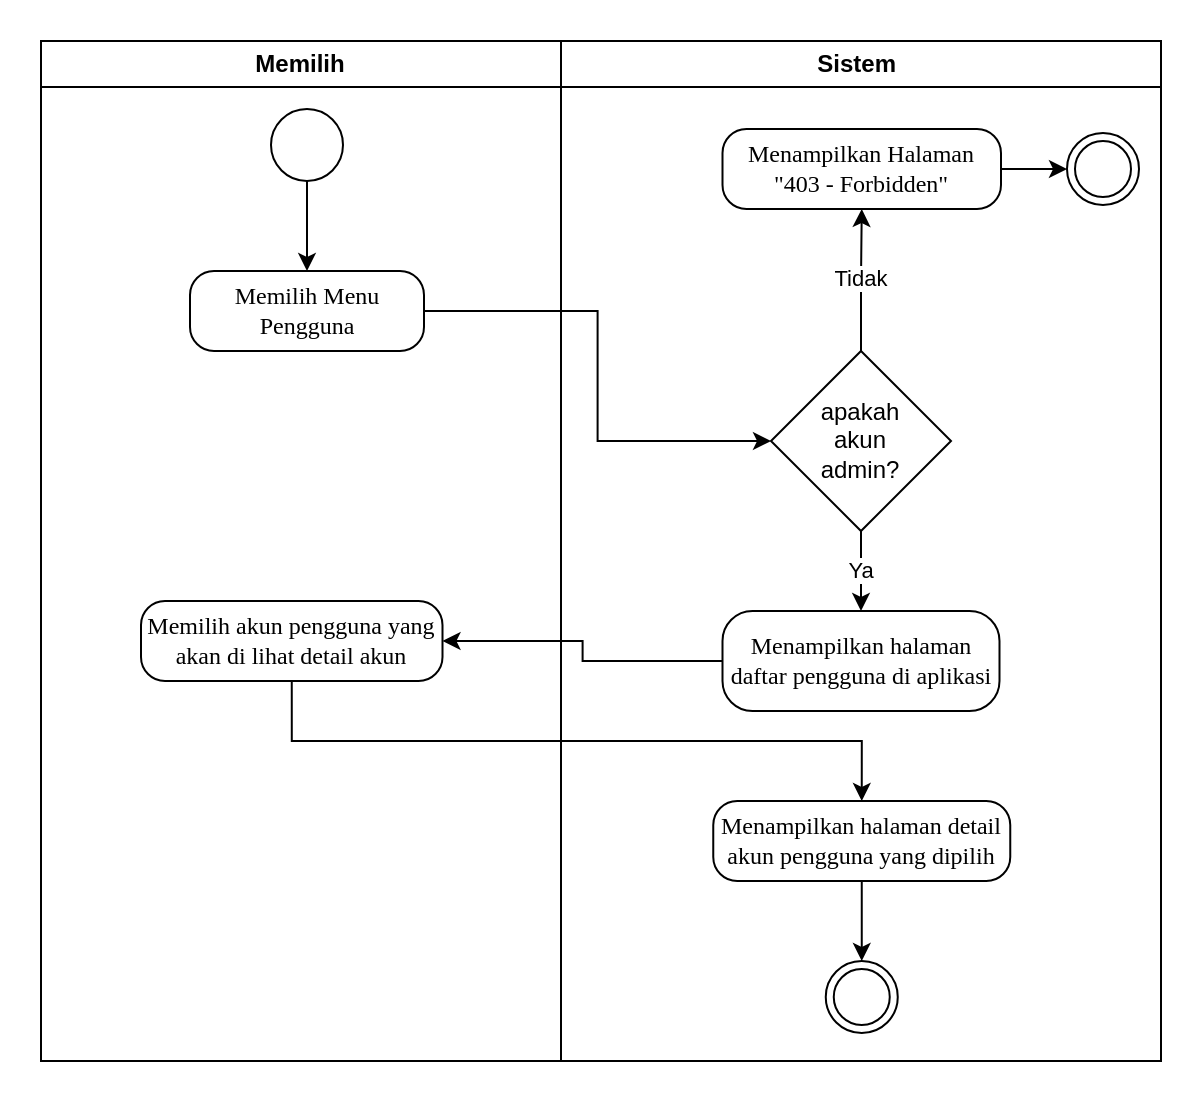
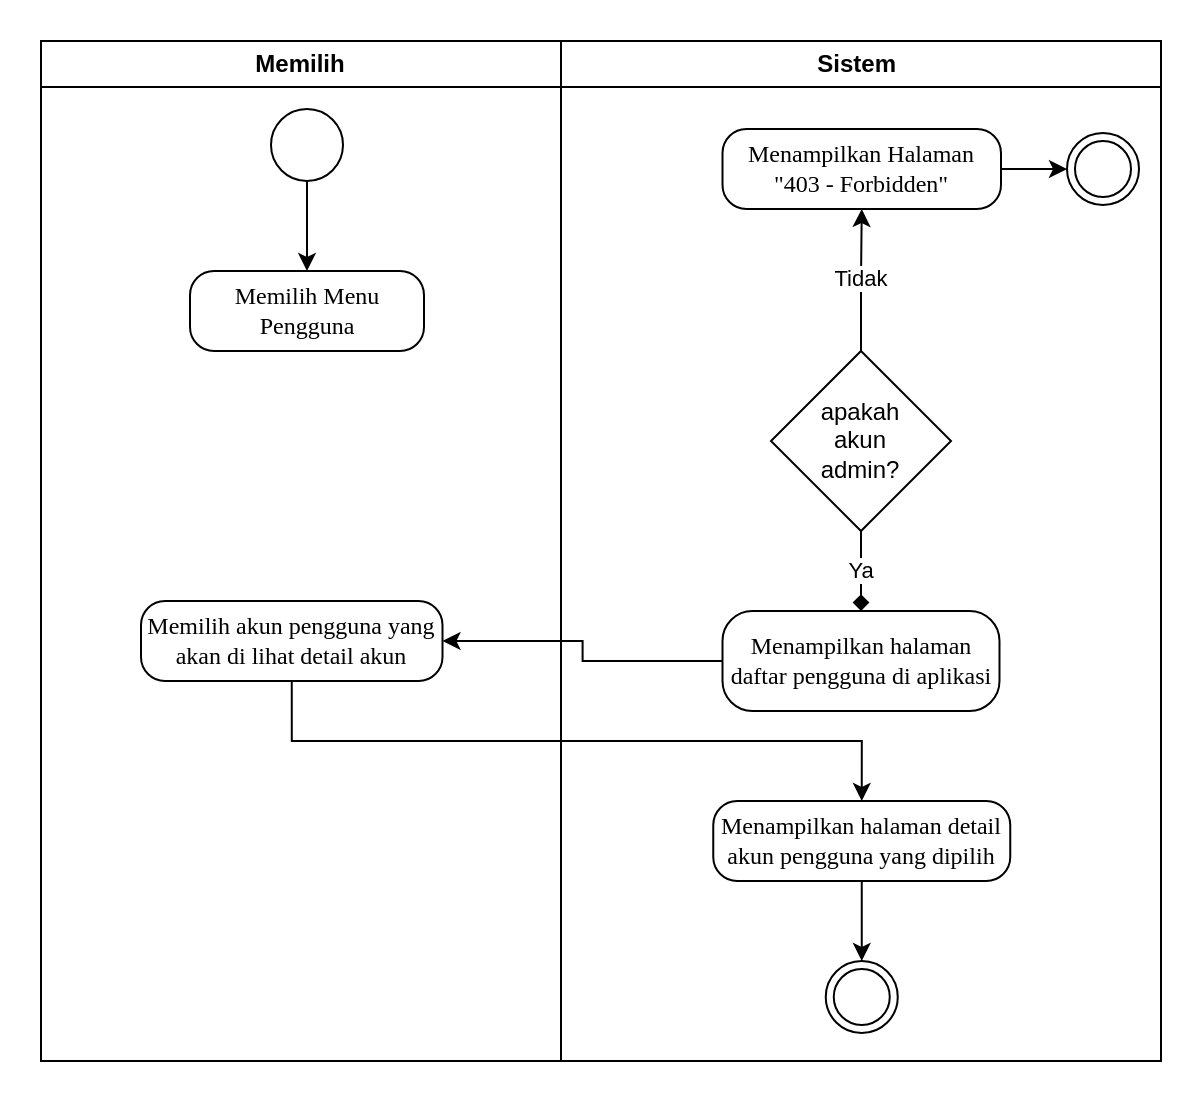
(598, 440) -> none
(861, 596) -> (861, 595)
